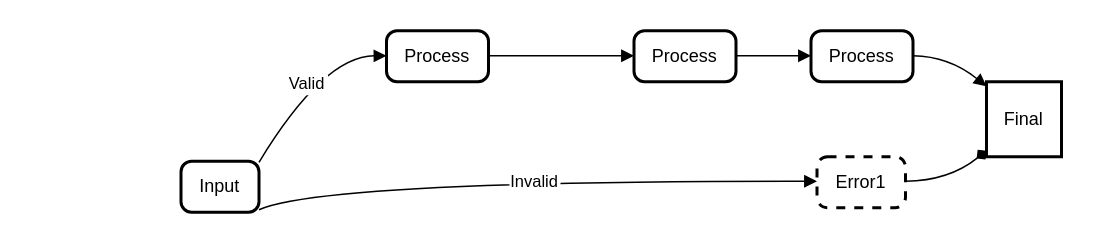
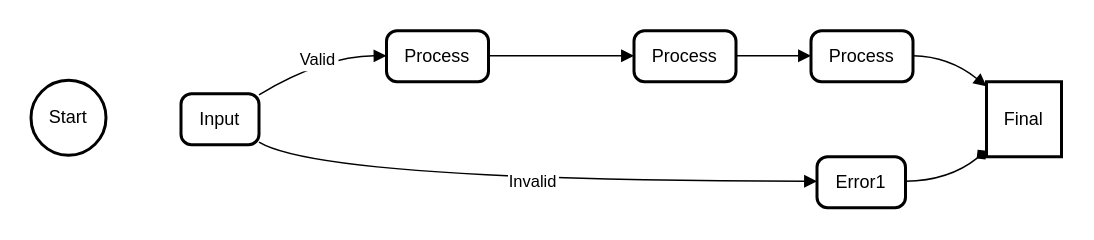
none -> (68, 118)
(861, 182) -> (861, 182)
(220, 187) -> (220, 119)
